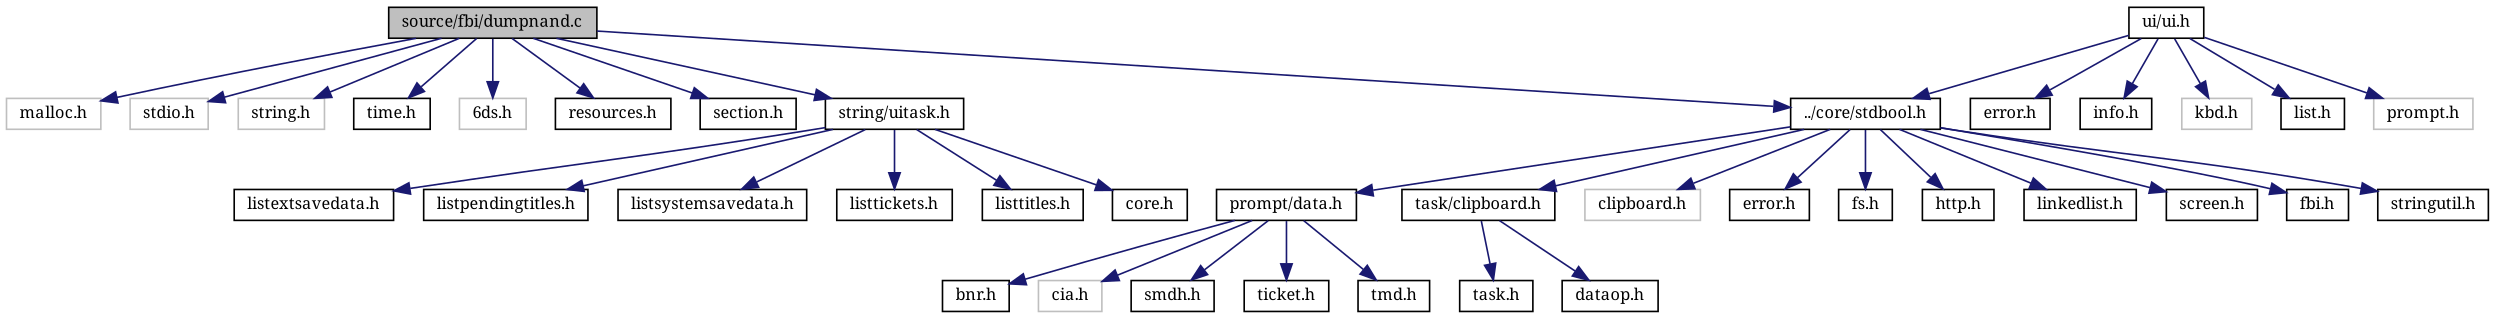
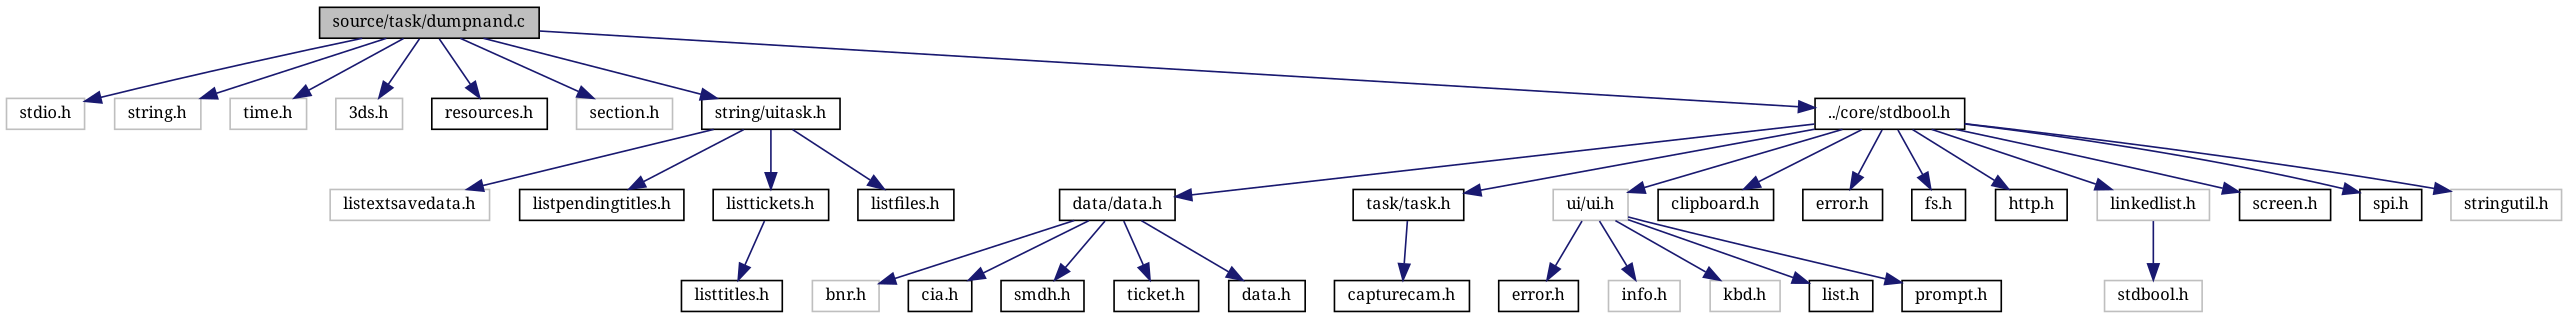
(493, 23) -> (429, 23)
(2166, 23) -> (1591, 205)
(2029, 64) -> (1743, 158)
(54, 114) -> none
(392, 114) -> (268, 114)
(493, 114) -> (369, 114)
(748, 114) -> (625, 114)
(2116, 114) -> (1644, 296)
(2423, 114) -> (1952, 296)
(957, 155) -> (755, 243)
(314, 205) -> (410, 205)
(712, 205) -> none
(1150, 205) -> (906, 205)
(1286, 205) -> (1117, 205)
(1478, 205) -> (1408, 205)
(1643, 205) -> (1716, 205)
(2080, 205) -> (2153, 205)
(2318, 205) -> (2391, 205)
(2433, 205) -> (2506, 205)
(976, 296) -> (846, 296)
(1070, 296) -> (940, 296)
(1394, 296) -> (1267, 296)
(1496, 296) -> (1402, 296)
(1610, 296) -> none
none -> (2153, 296)
